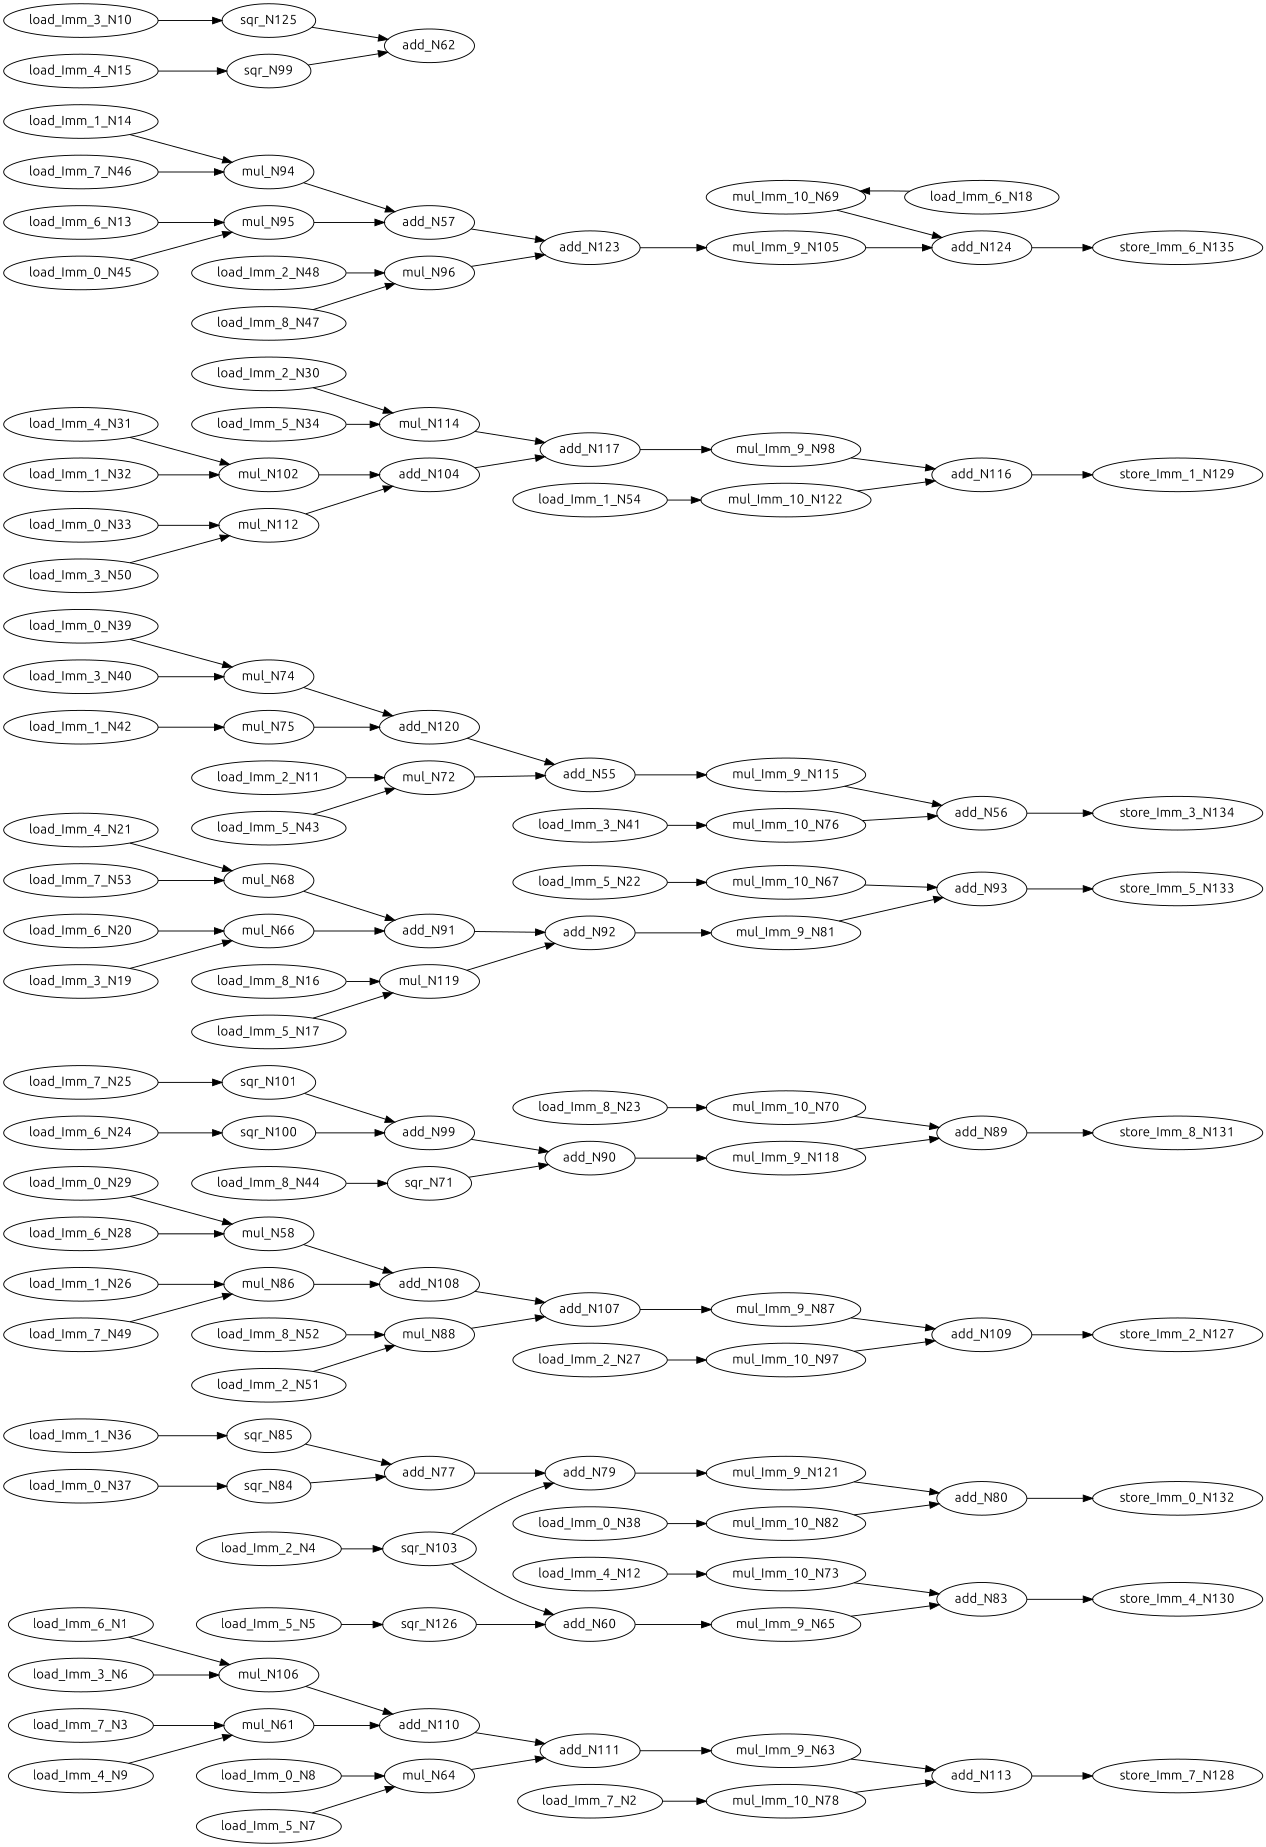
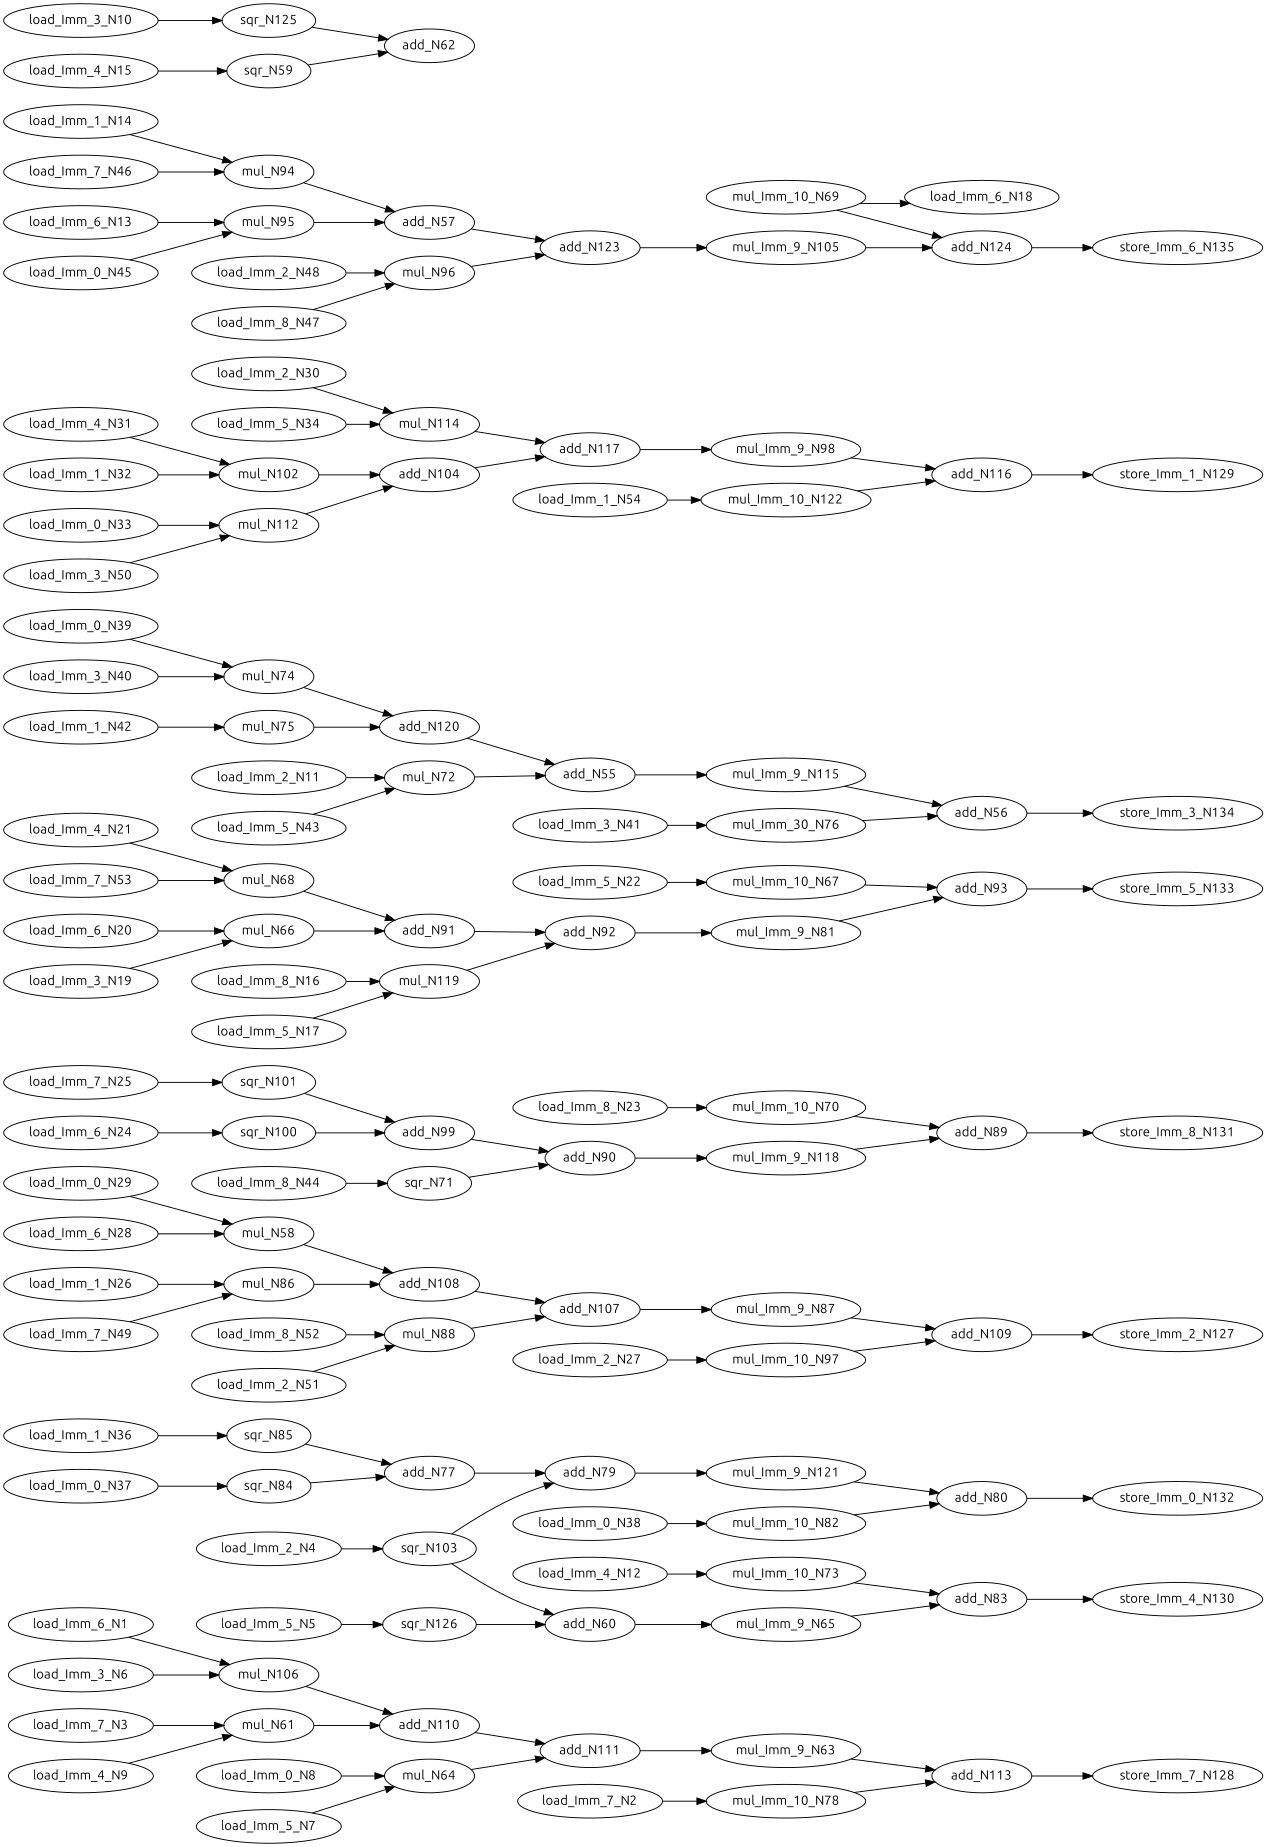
(269, 71) -> (269, 71)
(890, 191) -> (880, 204)
(786, 825) -> (786, 825)
